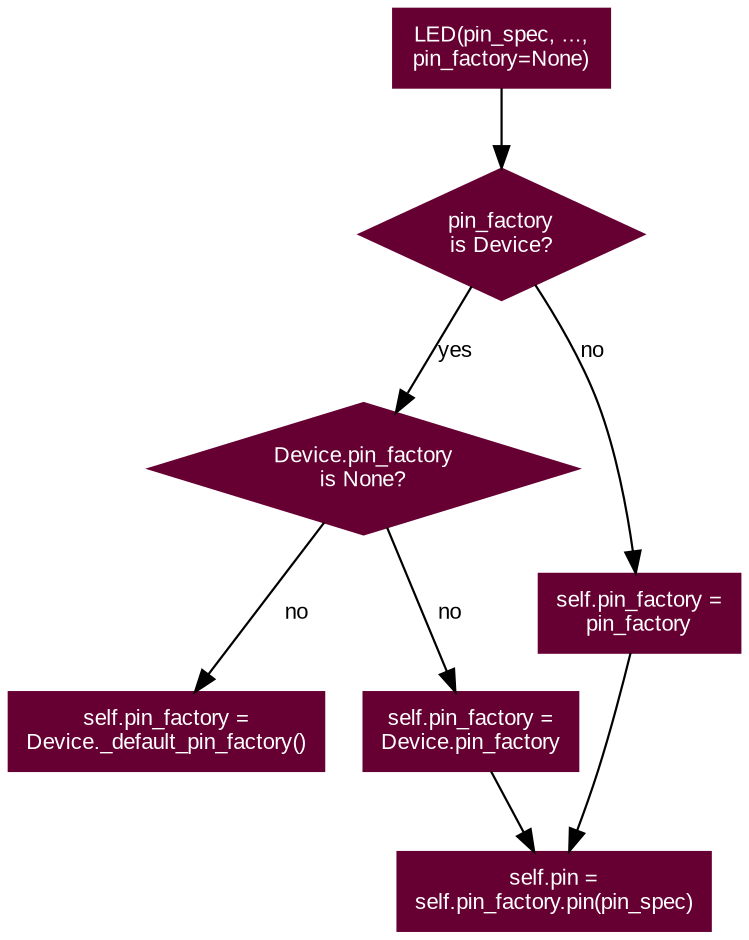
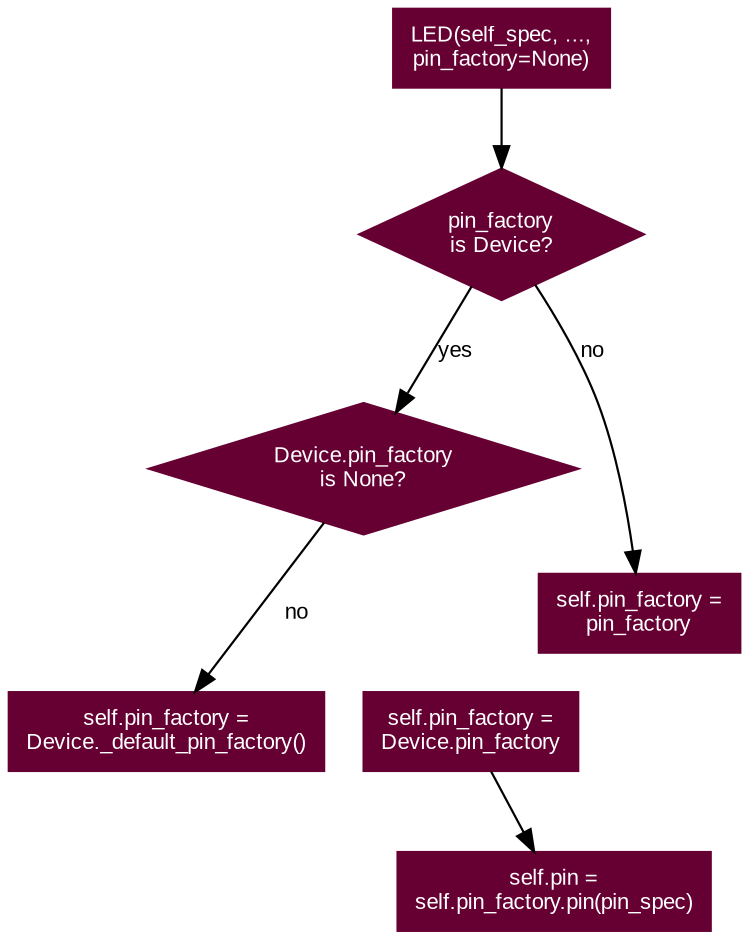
(502, 48) -> (502, 48)
(417, 600) -> none
(607, 742) -> none
